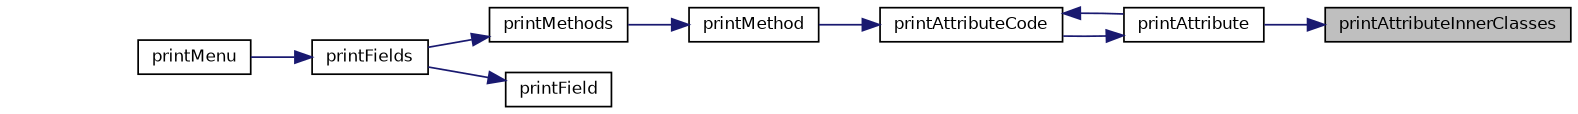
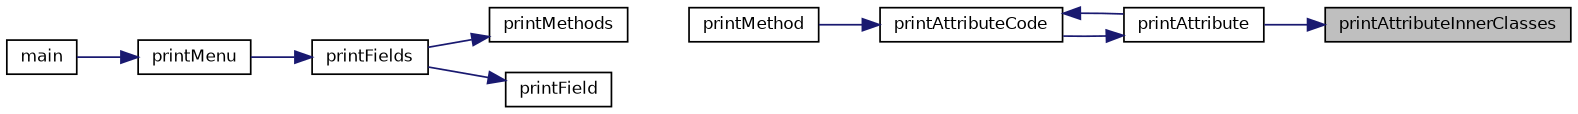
(650, 25) -> none
none -> (42, 57)
